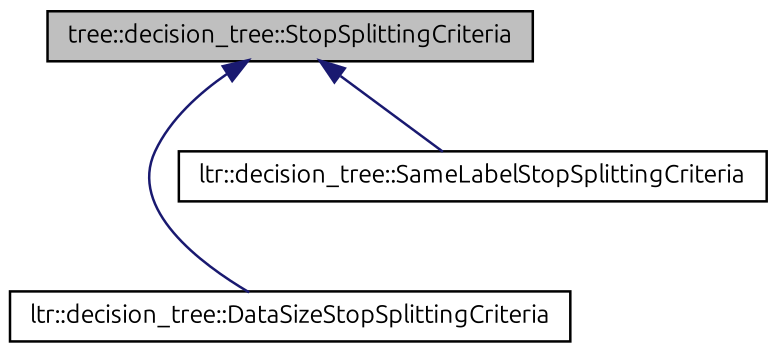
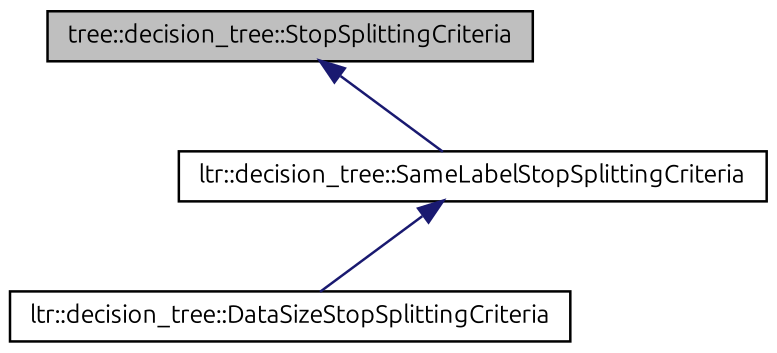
(151, 189) -> (371, 254)
